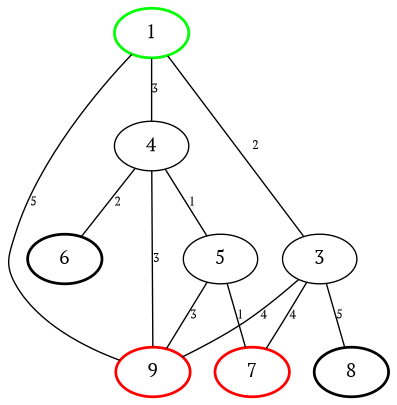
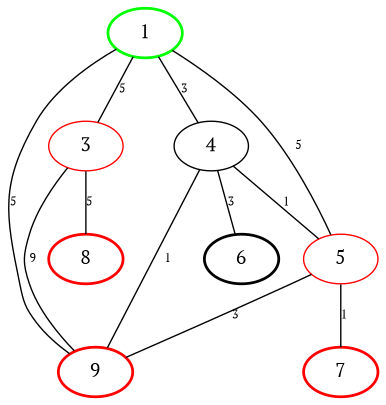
none -> (267, 129)
(256, 146) -> (122, 90)
(118, 203) -> (231, 203)
(156, 259) -> (168, 259)
(221, 259) -> (341, 259)
(320, 259) -> (86, 146)
(264, 316) -> (33, 259)
(287, 316) -> none
(351, 372) -> (86, 259)
